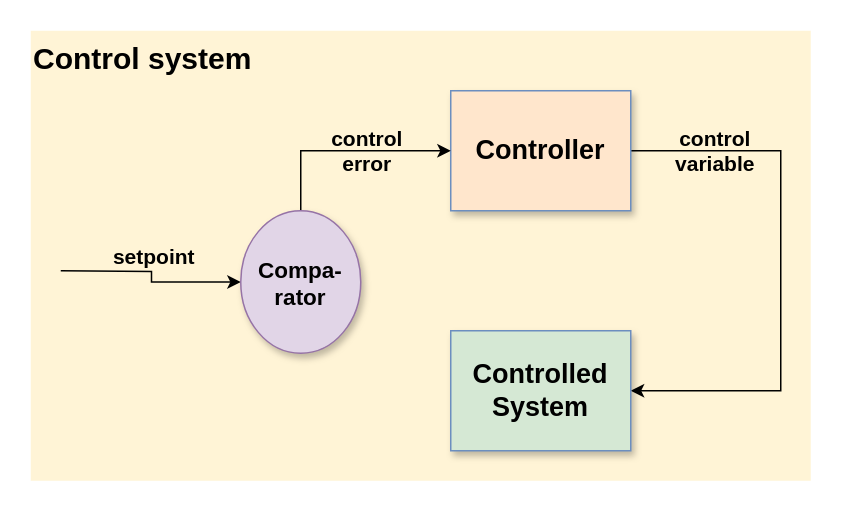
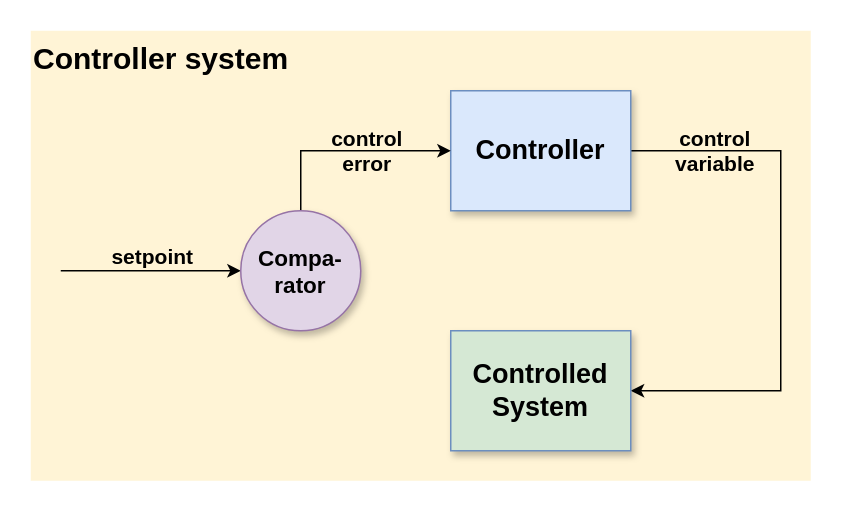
(144, 59) -> (165, 59)
(541, 151) -> (541, 151)
(301, 282) -> (301, 271)
